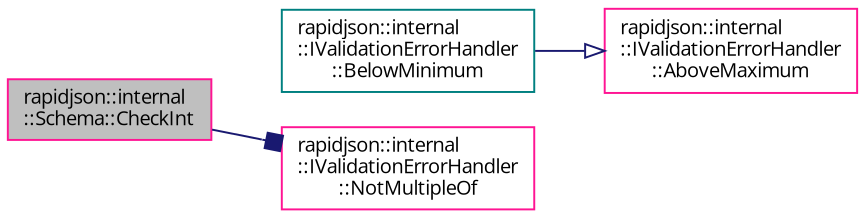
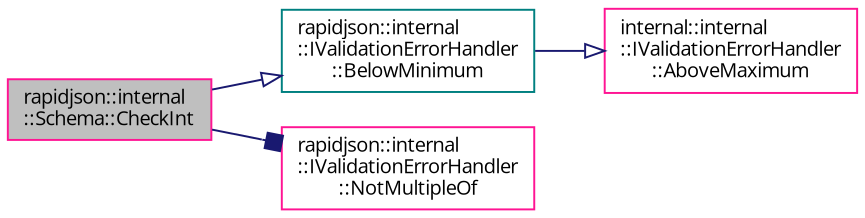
(731, 51) -> (731, 51)
none -> (237, 85)
